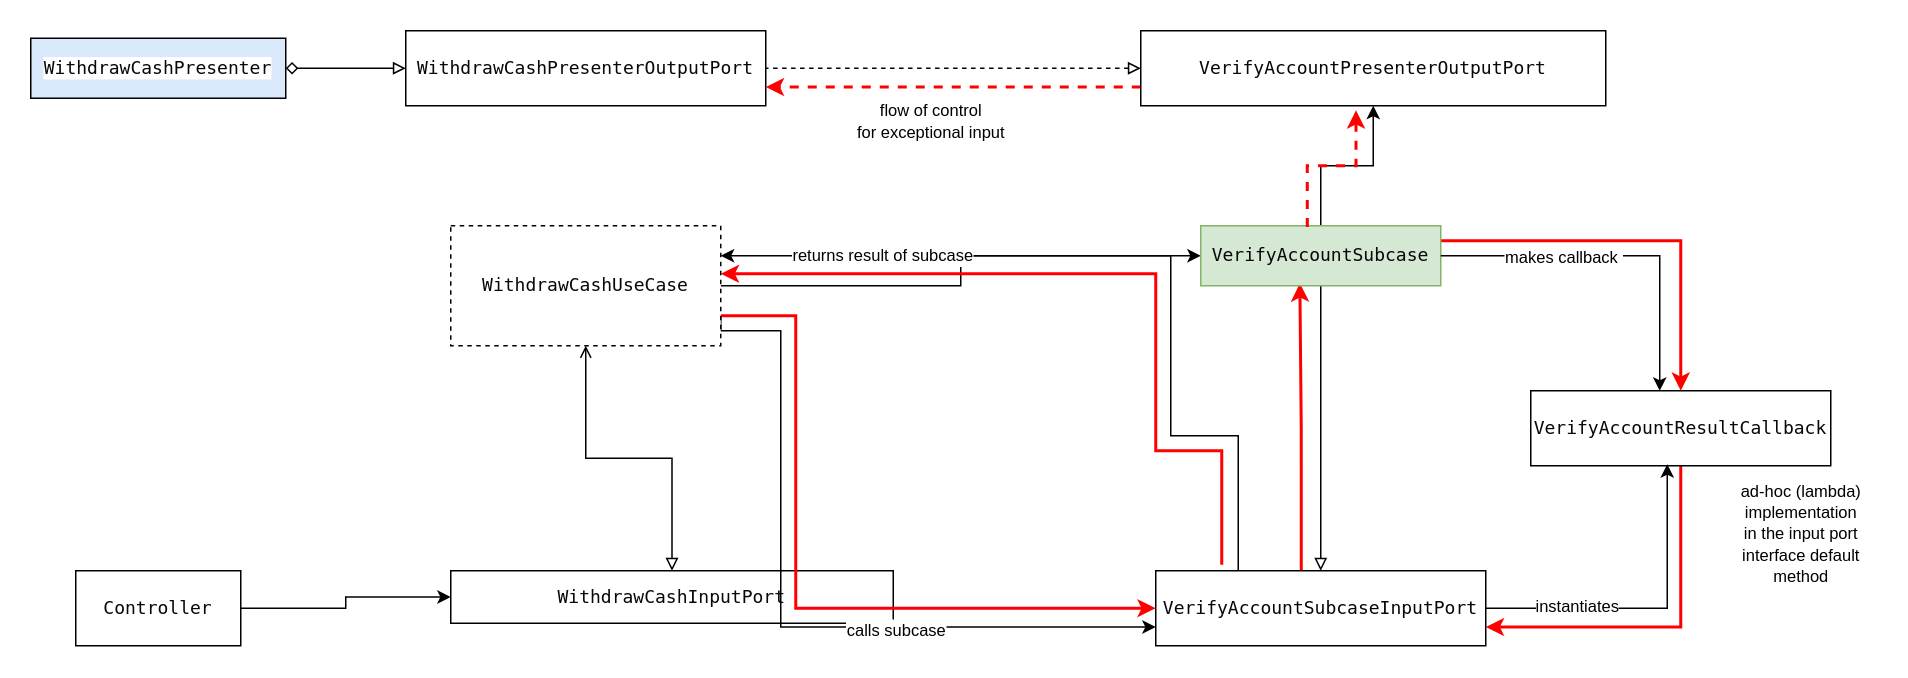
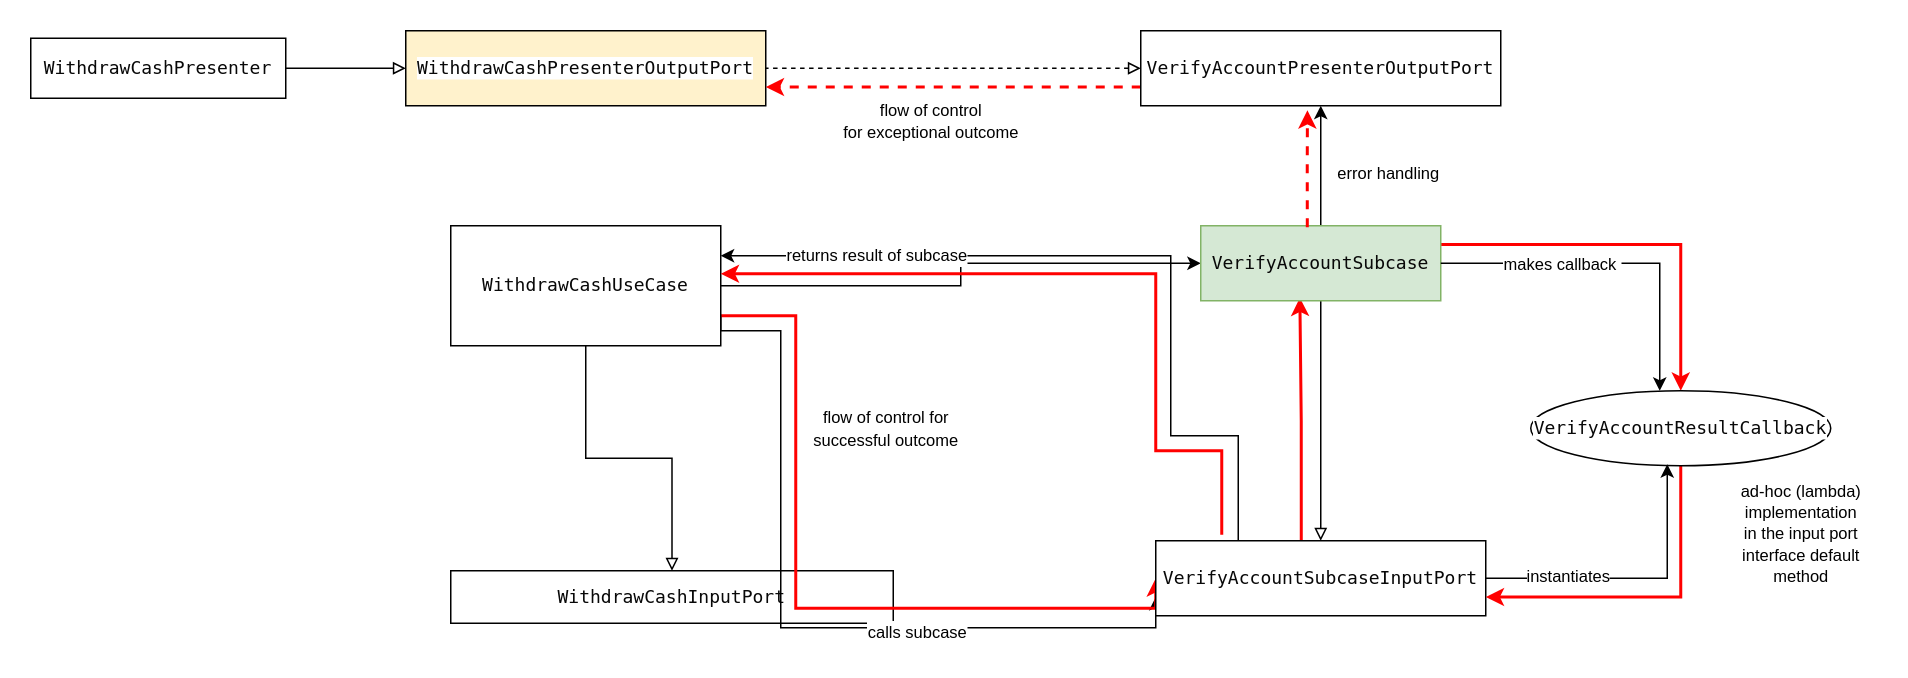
(158, 68) -> (158, 68)
(298, 68) -> (292, 68)
(586, 68) -> (586, 68)
(1373, 68) -> (1321, 68)
(932, 121) -> (932, 121)
none -> (1388, 173)
(1321, 256) -> (1321, 263)
(586, 286) -> (586, 286)
(586, 353) -> (586, 351)
none -> (886, 428)
(1681, 428) -> (1681, 428)
(158, 608) -> none
(346, 608) -> none
(1321, 608) -> (1321, 578)
